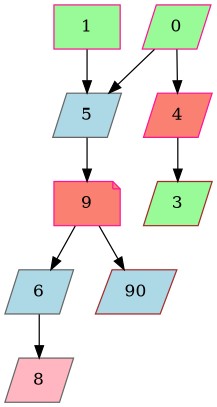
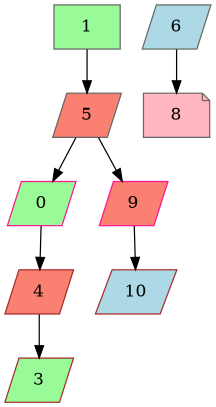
(87, 27) -> (87, 27)
(136, 67) -> (67, 154)
(87, 115) -> (87, 115)
(178, 115) -> (39, 292)
(87, 204) -> (134, 204)
(66, 242) -> none
(136, 292) -> (136, 292)
(39, 380) -> (177, 115)
